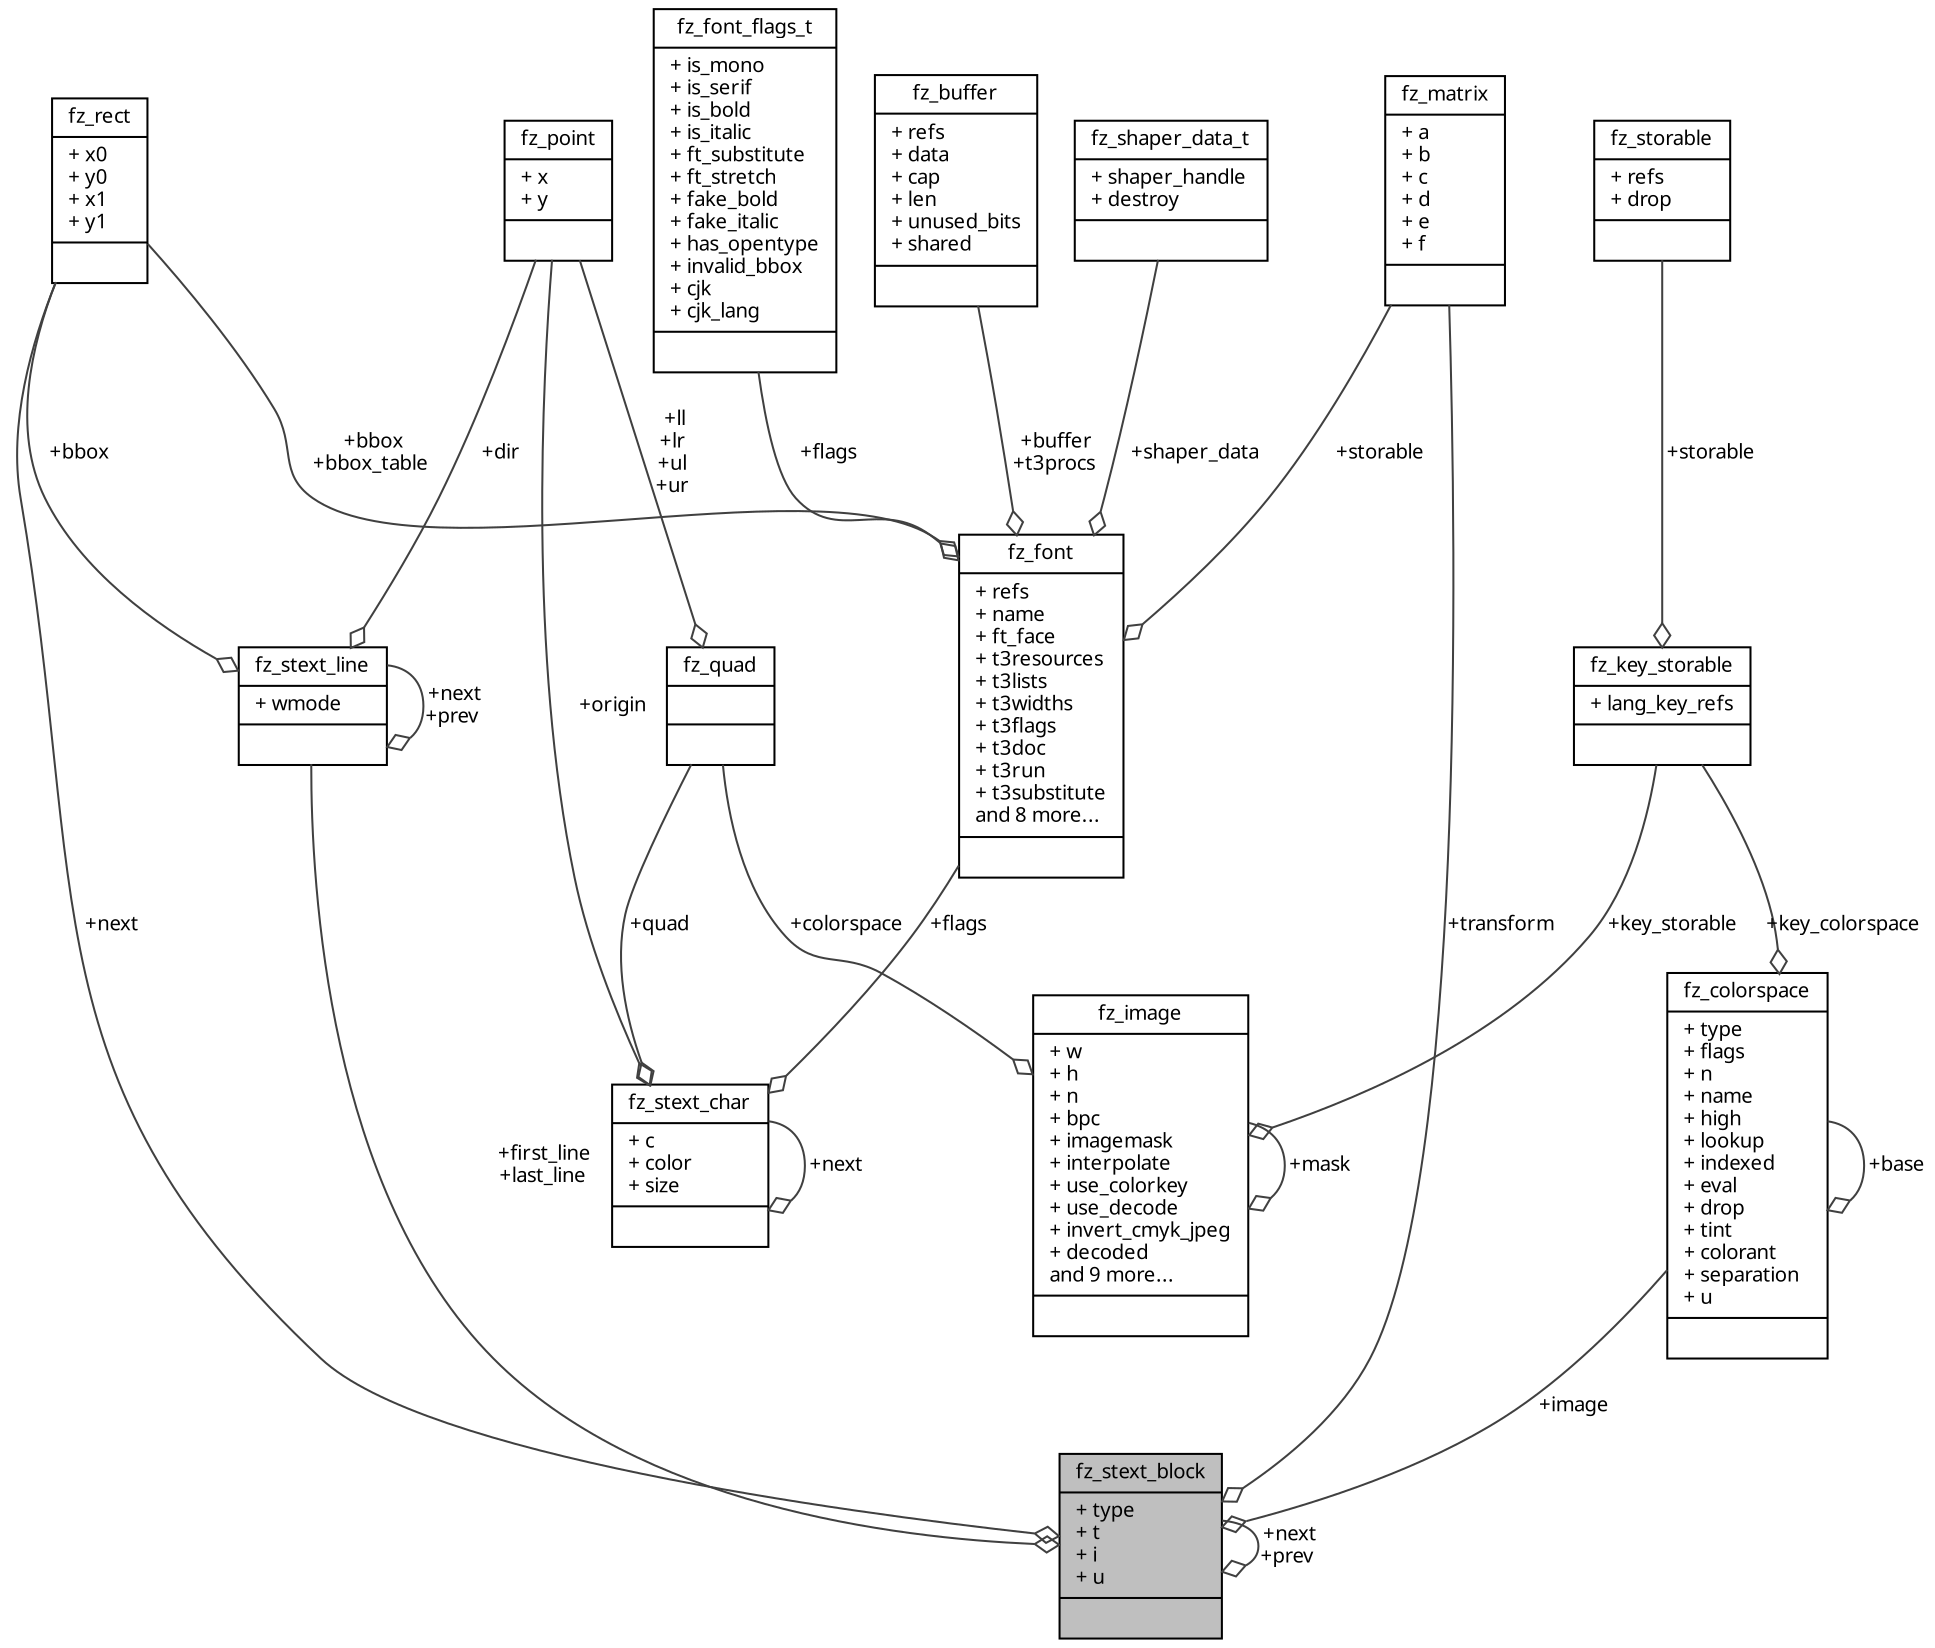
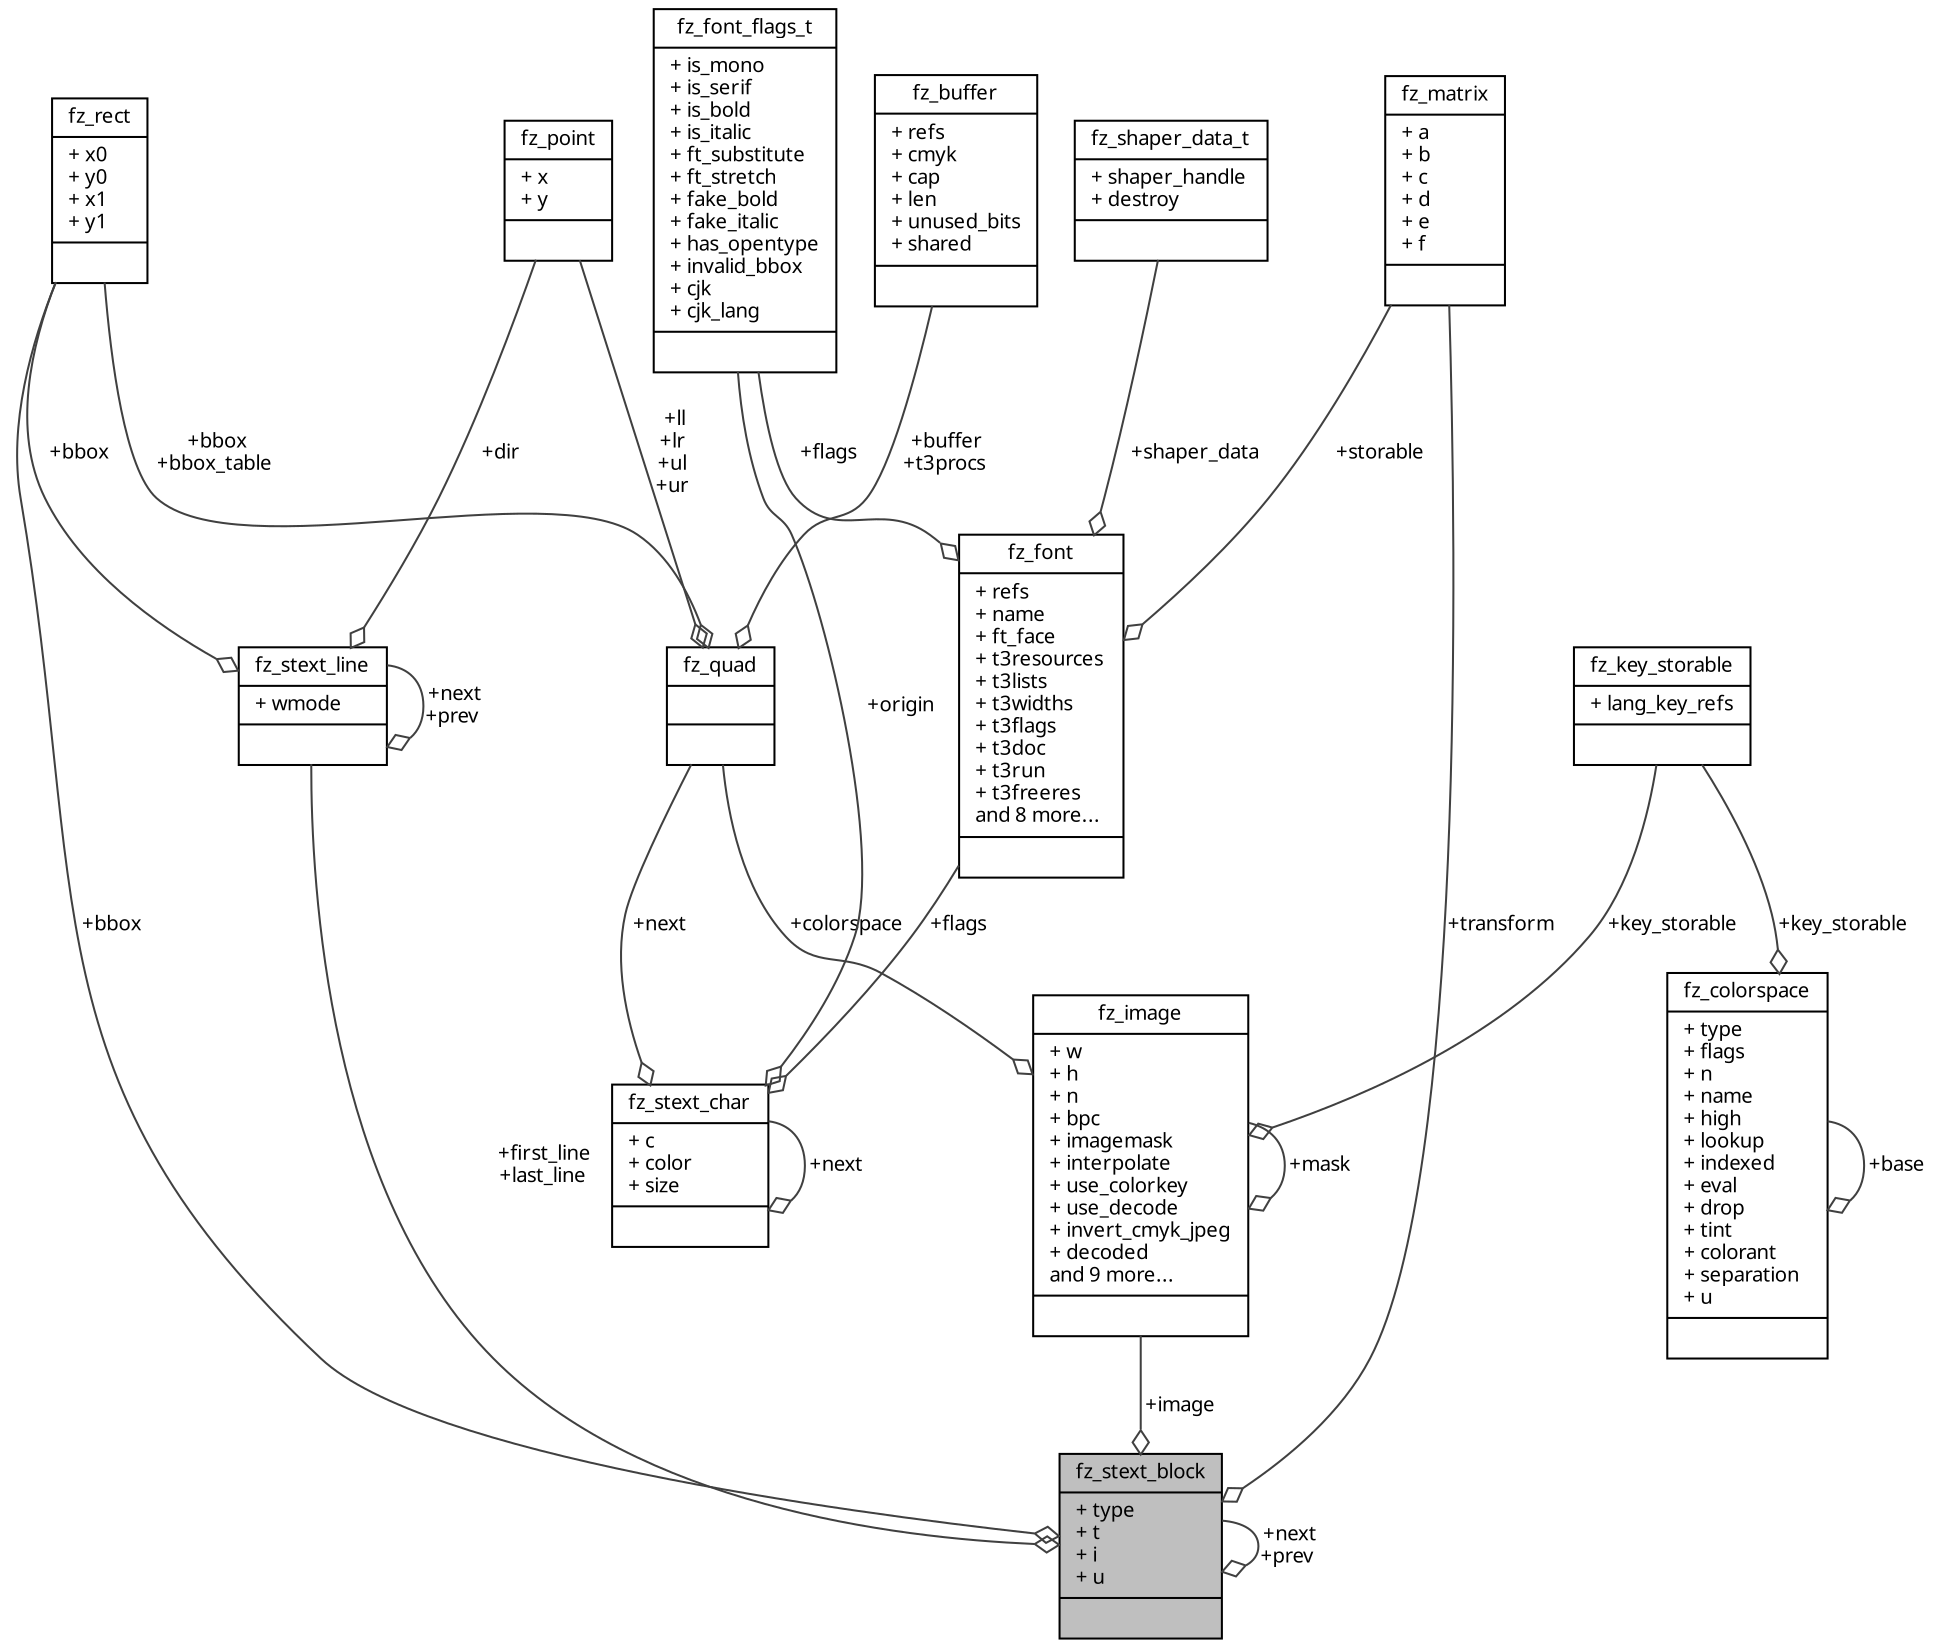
(921, 155) -> (925, 155)
(1662, 191) -> none
(997, 408) -> (873, 489)
(472, 527) -> (339, 524)
(548, 668) -> (844, 720)
(1041, 793) -> (1028, 793)
(110, 925) -> (110, 925)
(658, 925) -> (658, 925)
(1842, 925) -> (1842, 925)
(1479, 1432) -> (1141, 1383)
